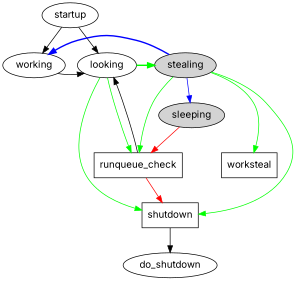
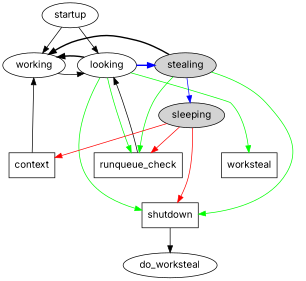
(112, 36) -> (112, 36)
none -> (75, 56)
(142, 65) -> (142, 65)
(251, 99) -> (203, 94)
none -> (32, 165)
(152, 187) -> (191, 163)
(170, 265) -> (170, 265)
